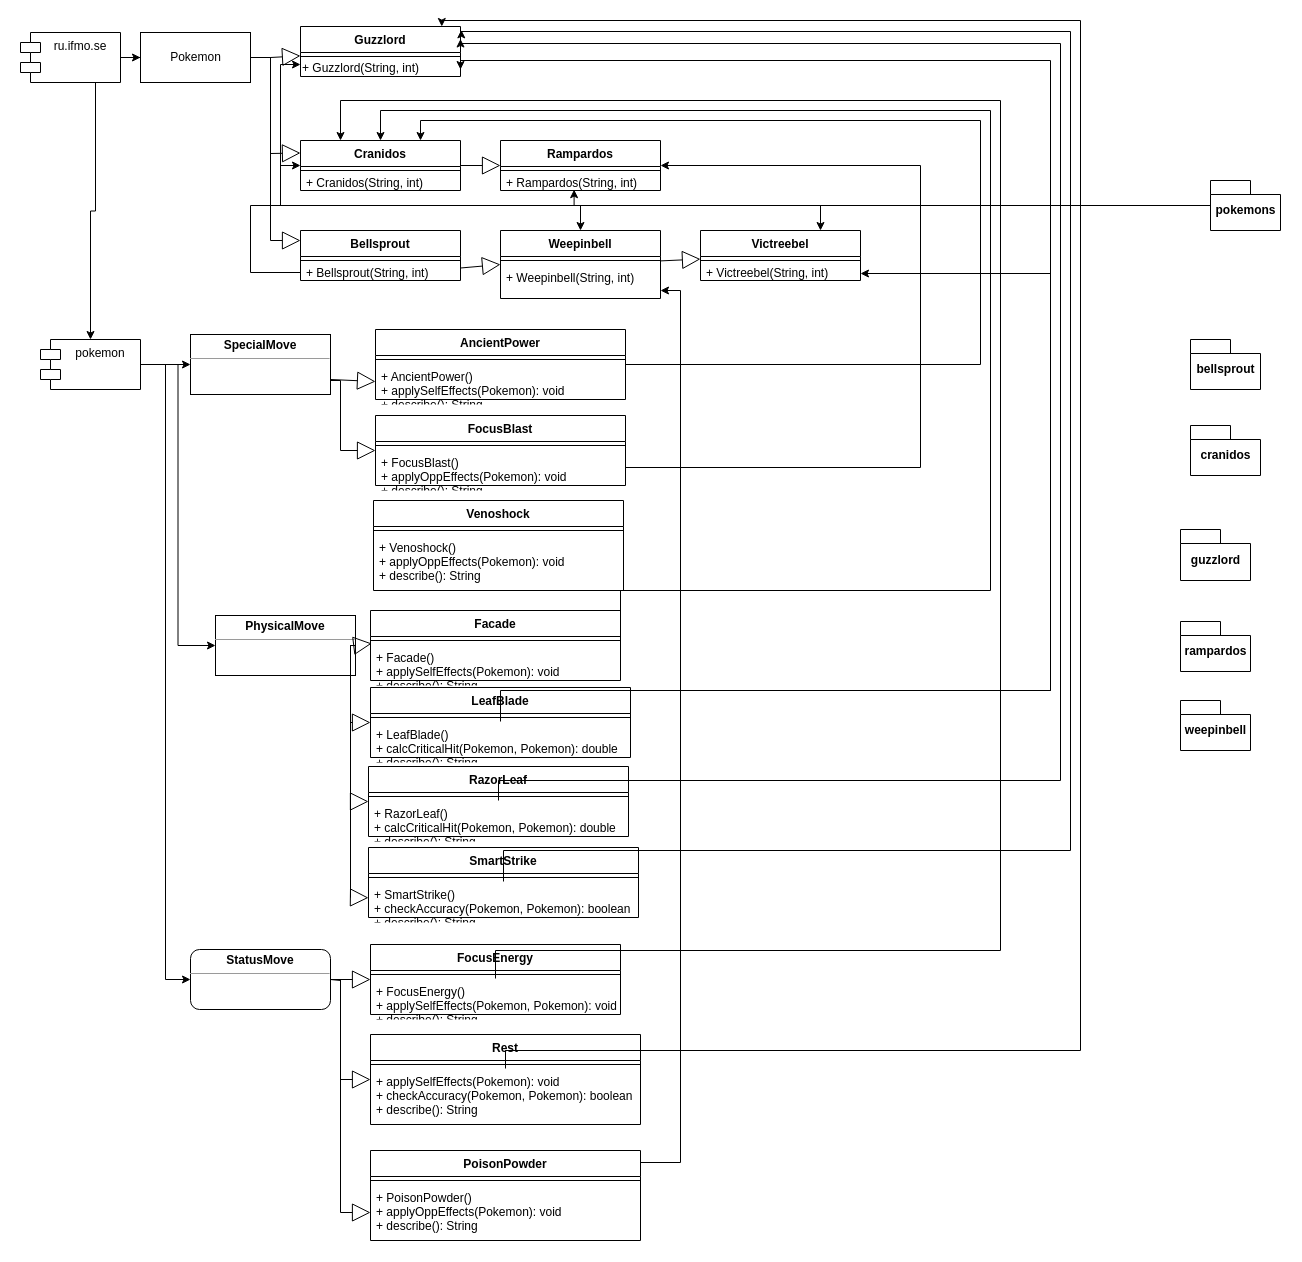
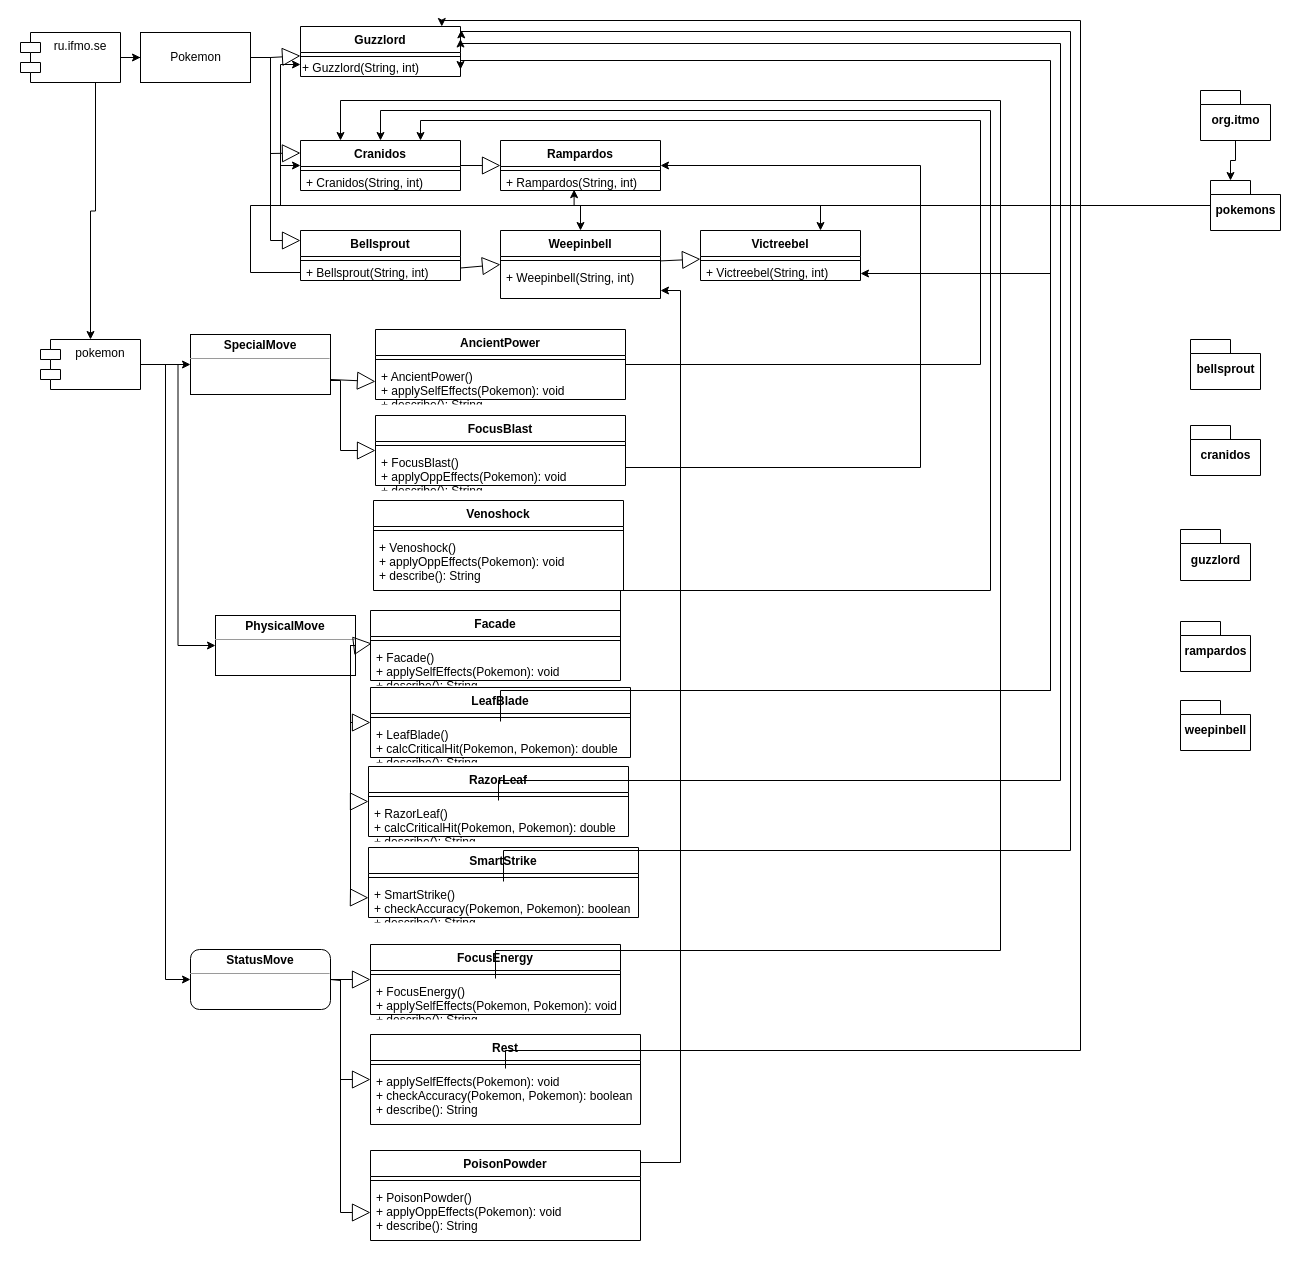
none -> (1236, 116)
none -> (1236, 160)
